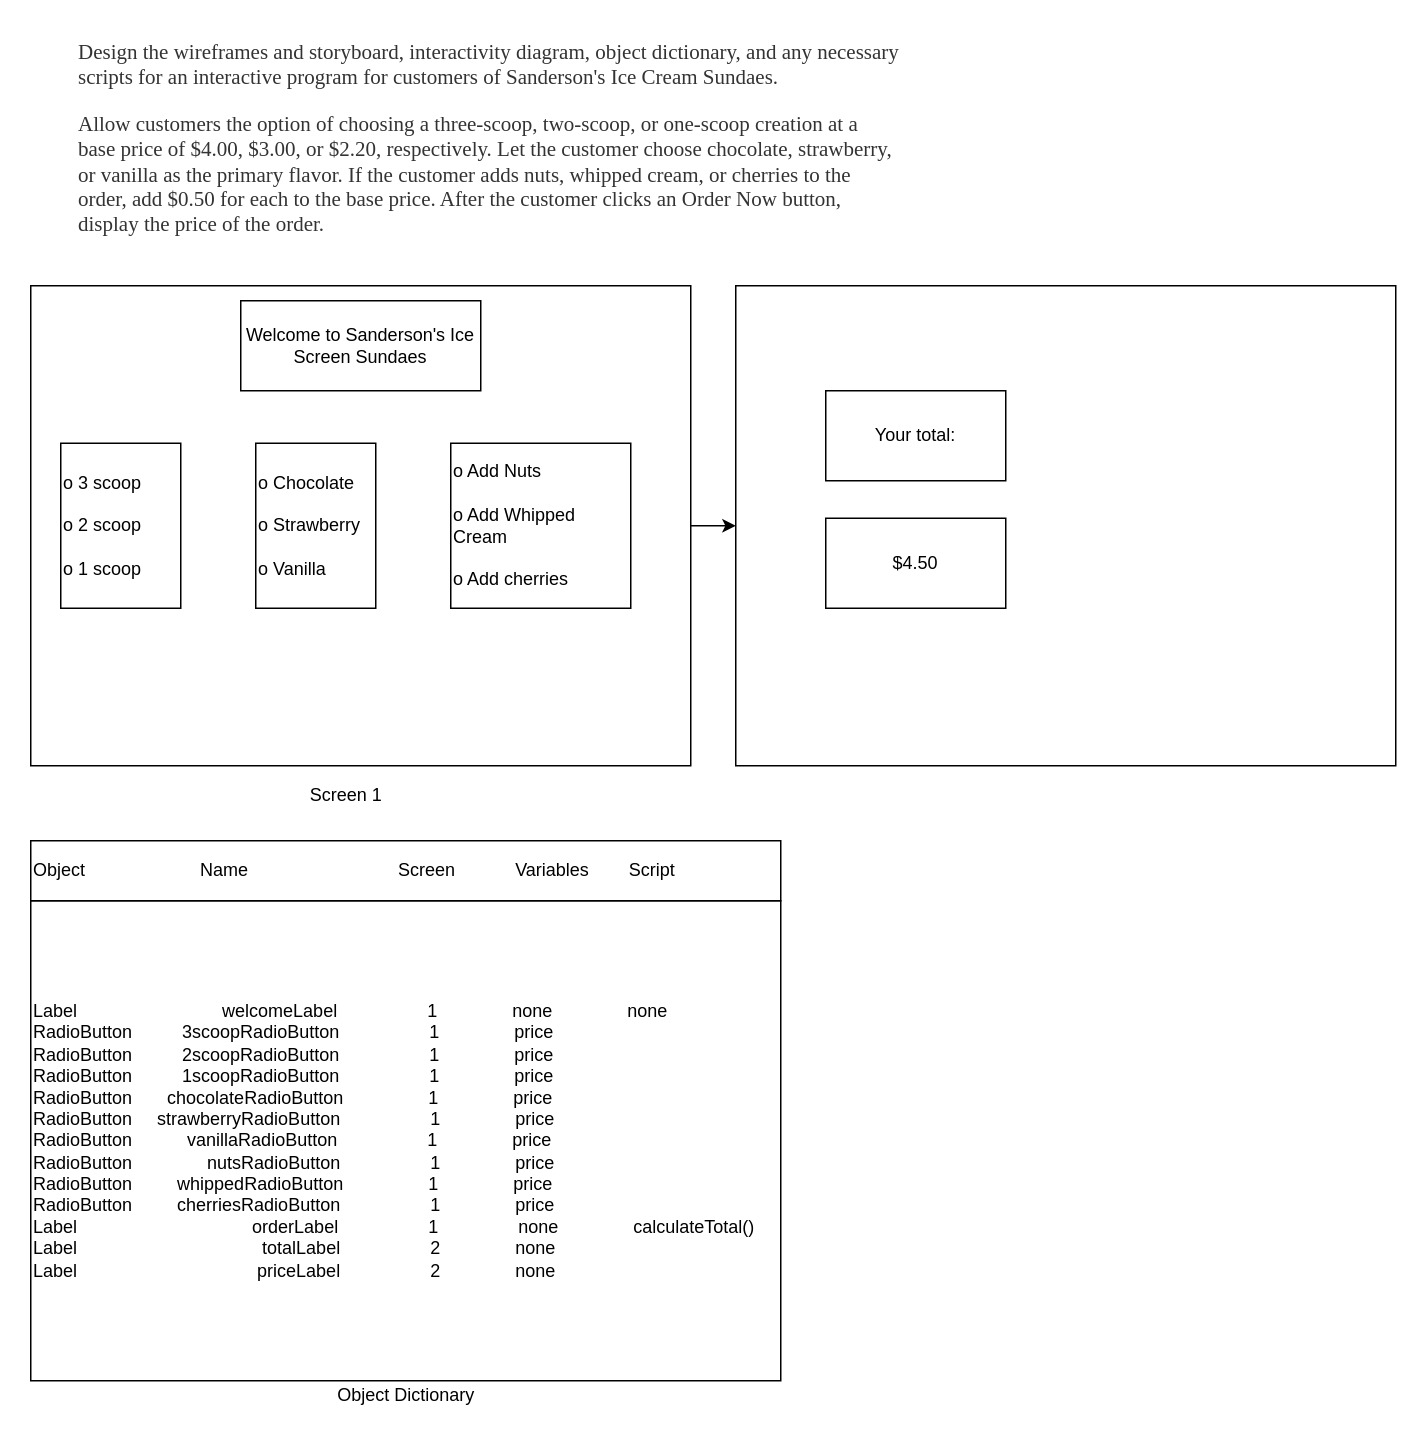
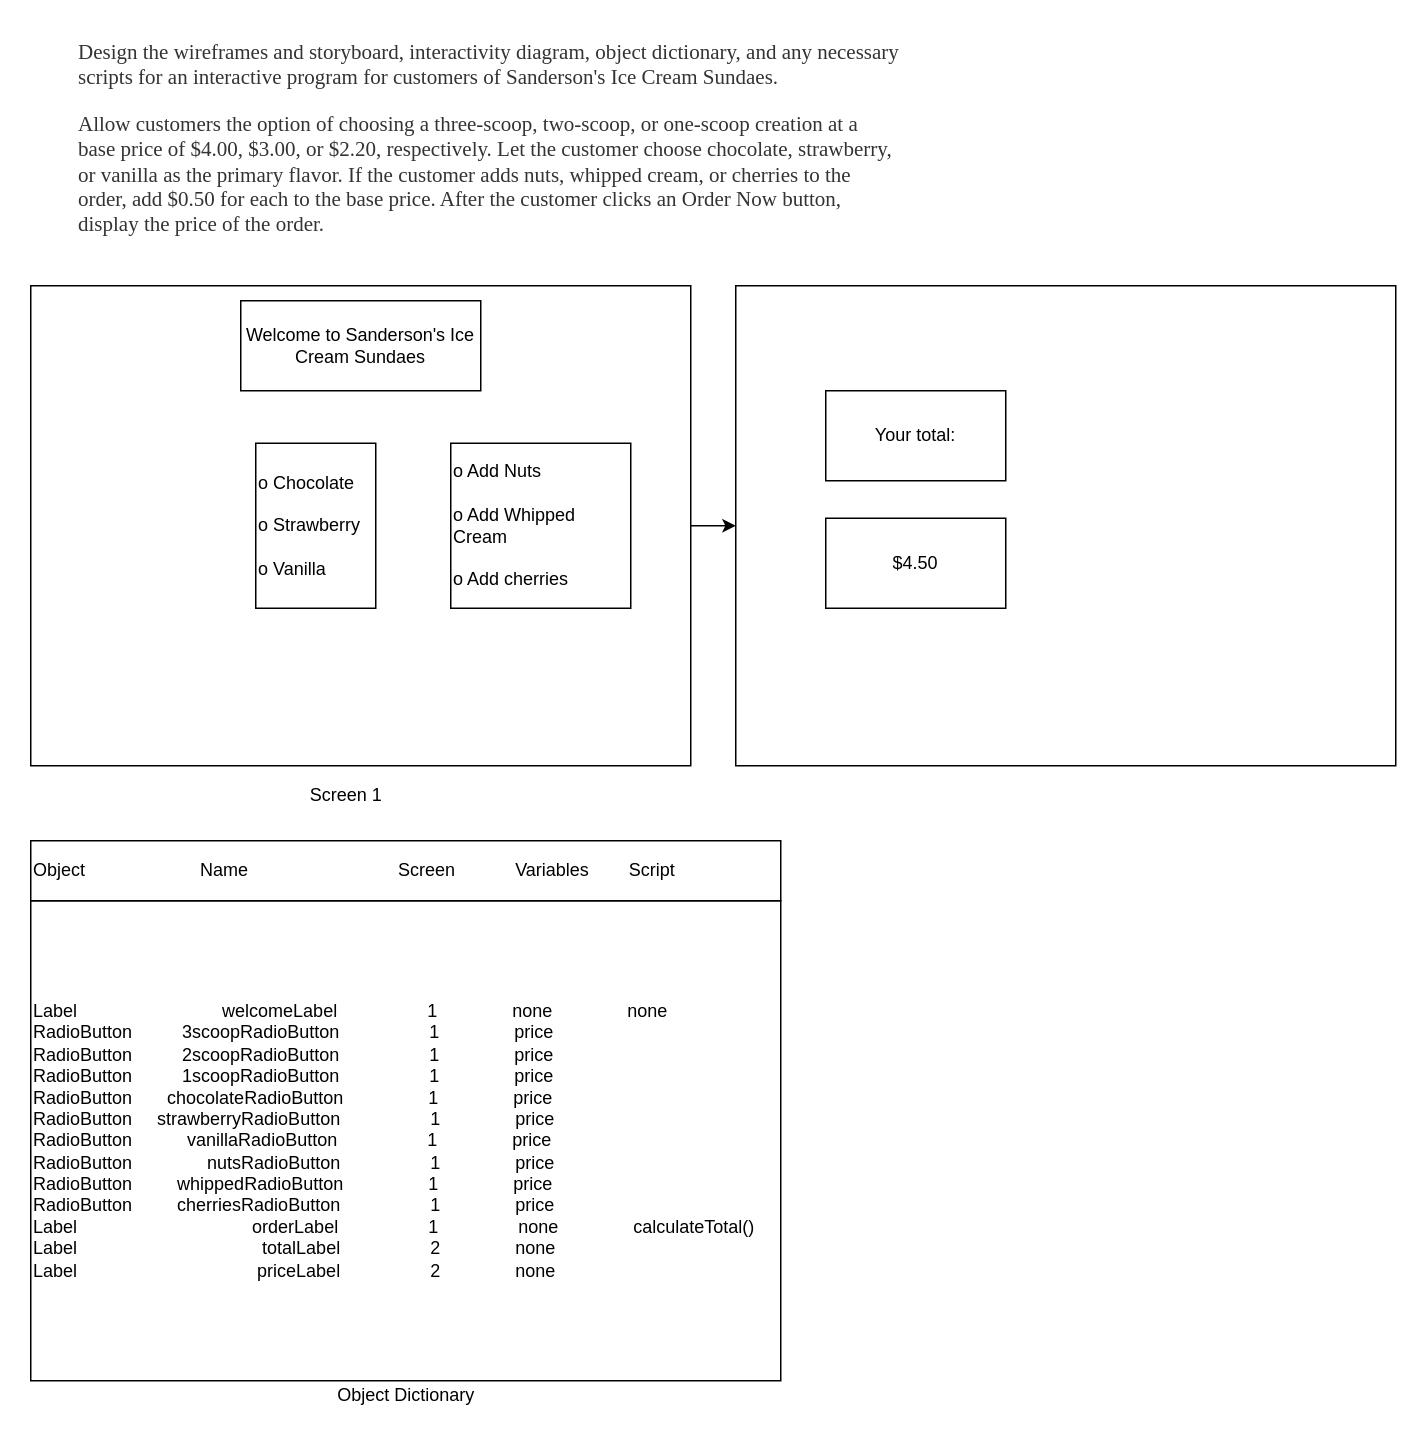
(361, 346) -> (361, 346)
(121, 526) -> none
